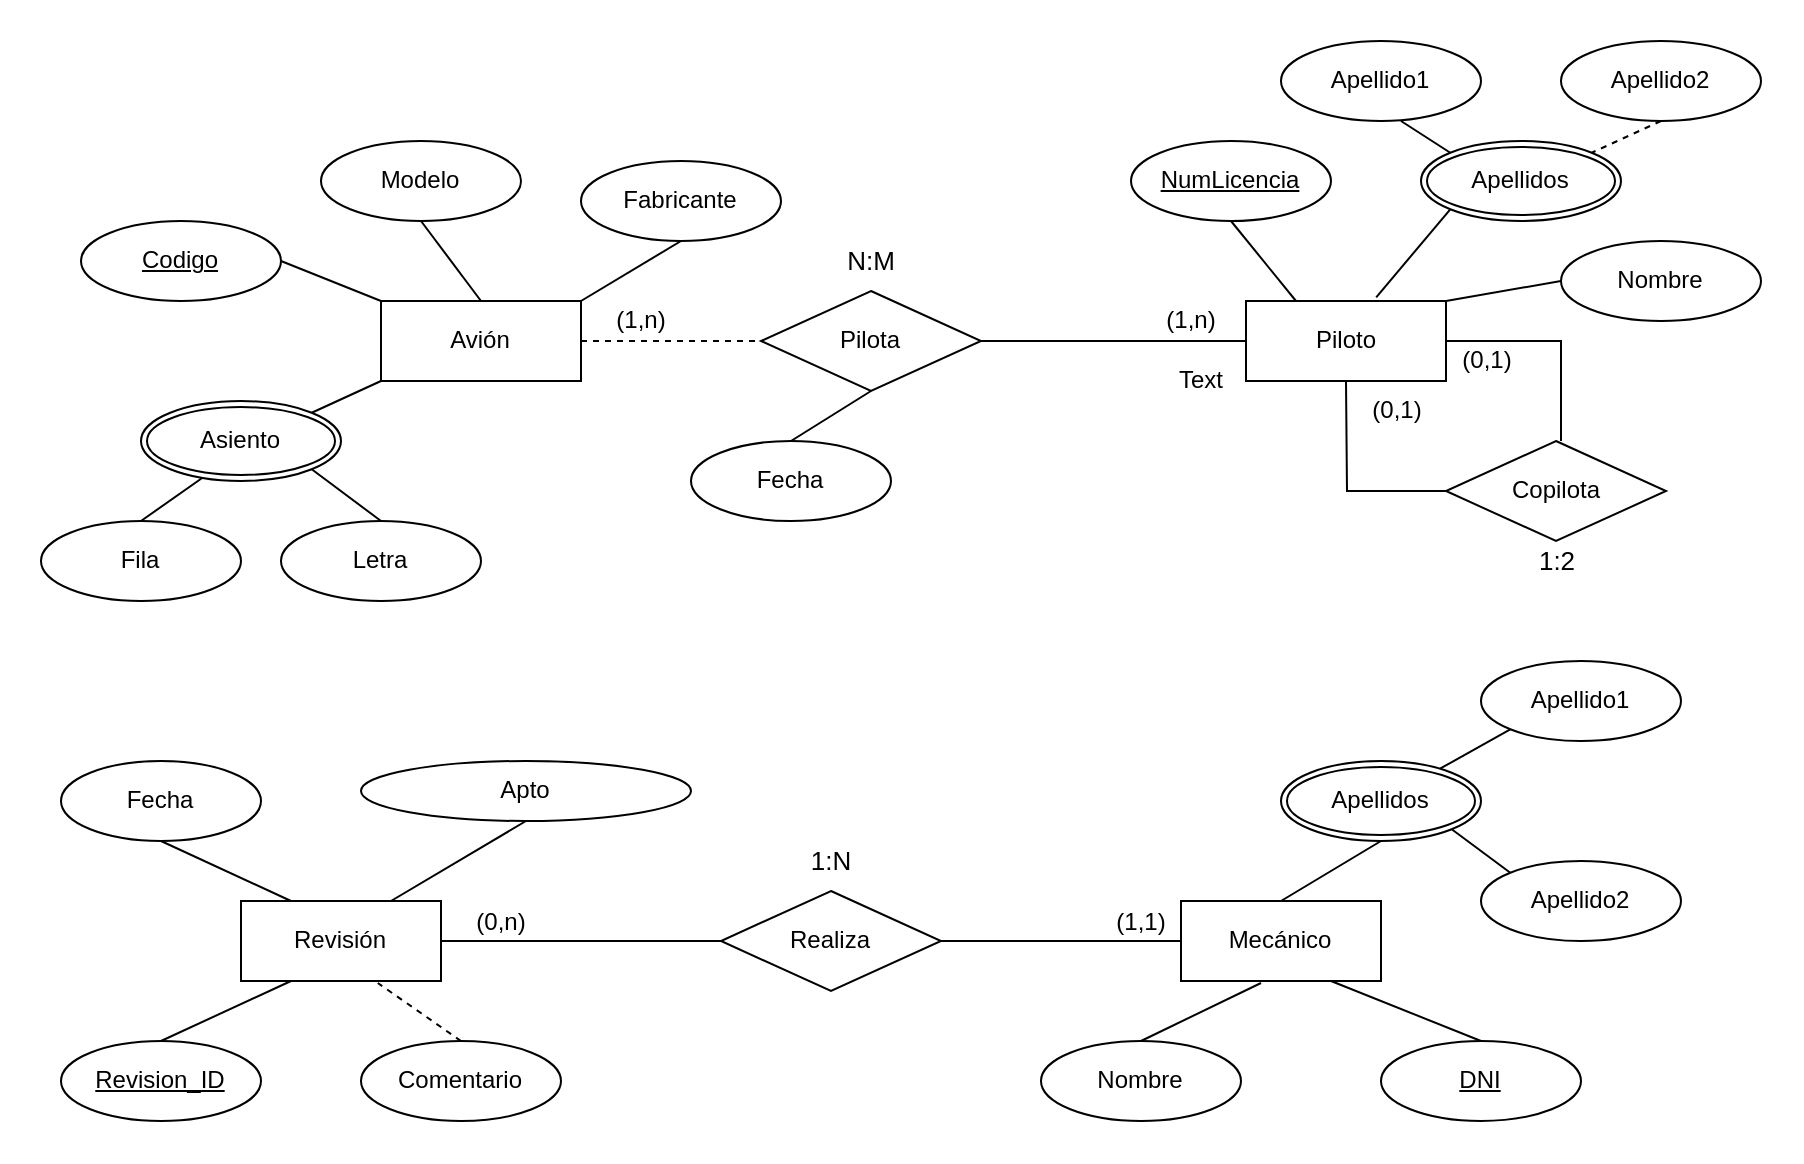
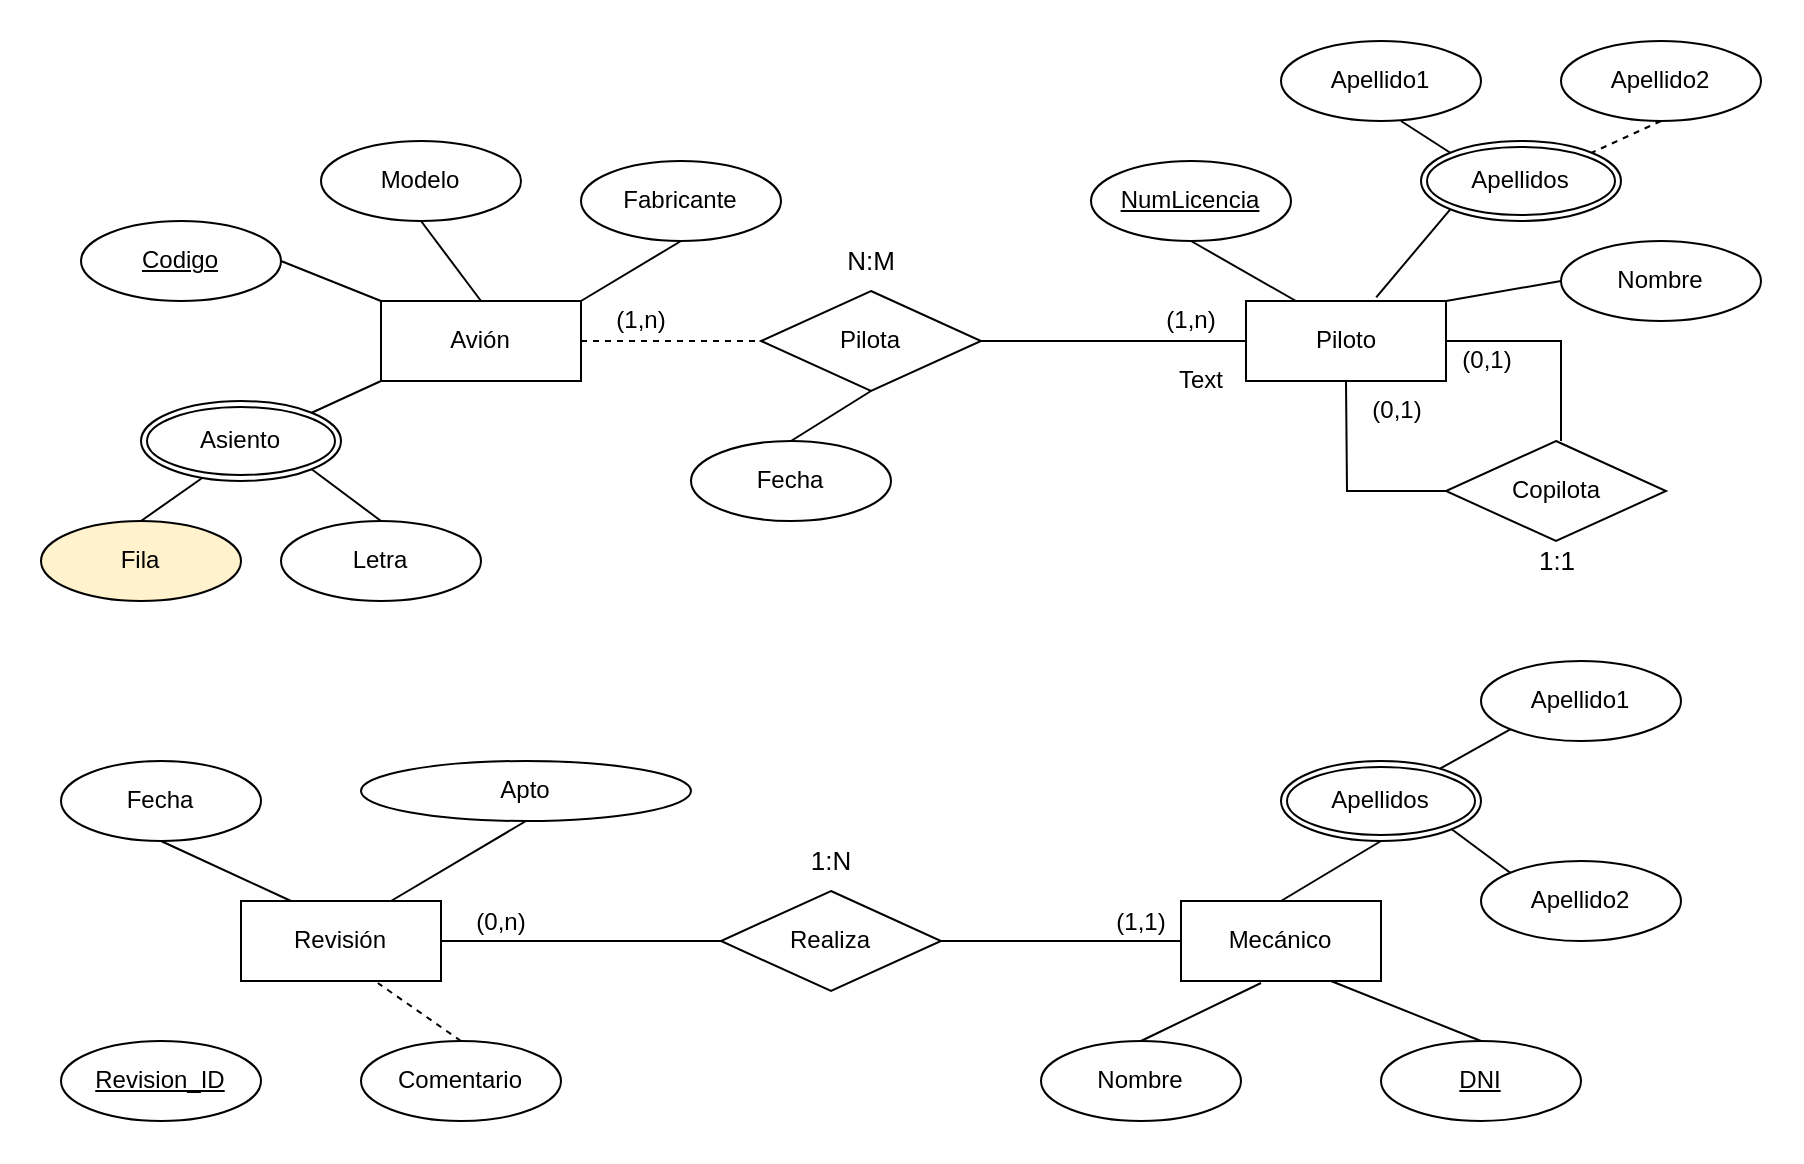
(1231, 181) -> (1191, 201)
(141, 561) -> (141, 561)
(1558, 561) -> (1558, 561)
(226, 1011) -> none
